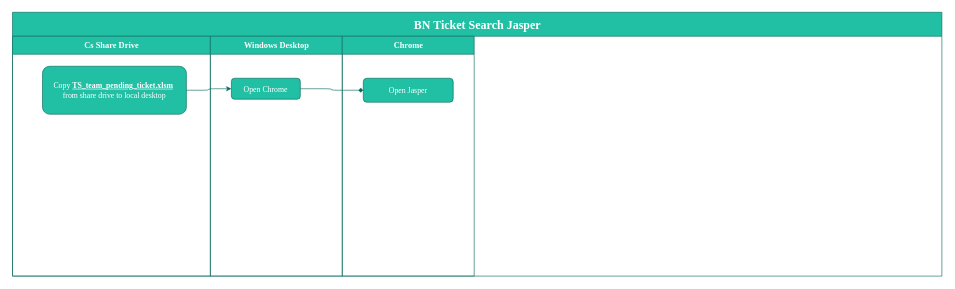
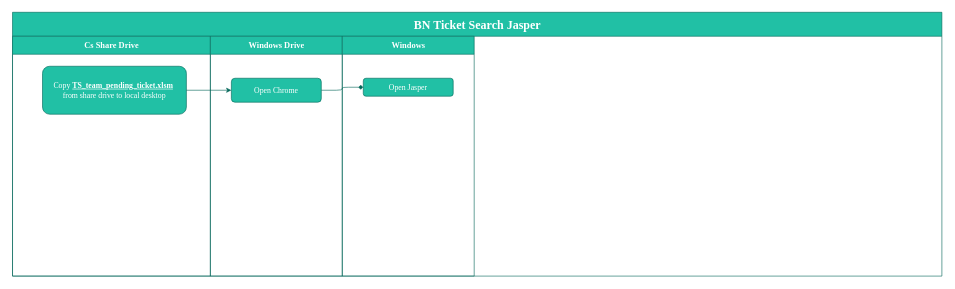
(277, 45) -> (277, 45)
(409, 45) -> (409, 45)
(266, 89) -> (276, 90)
(408, 90) -> (408, 87)
